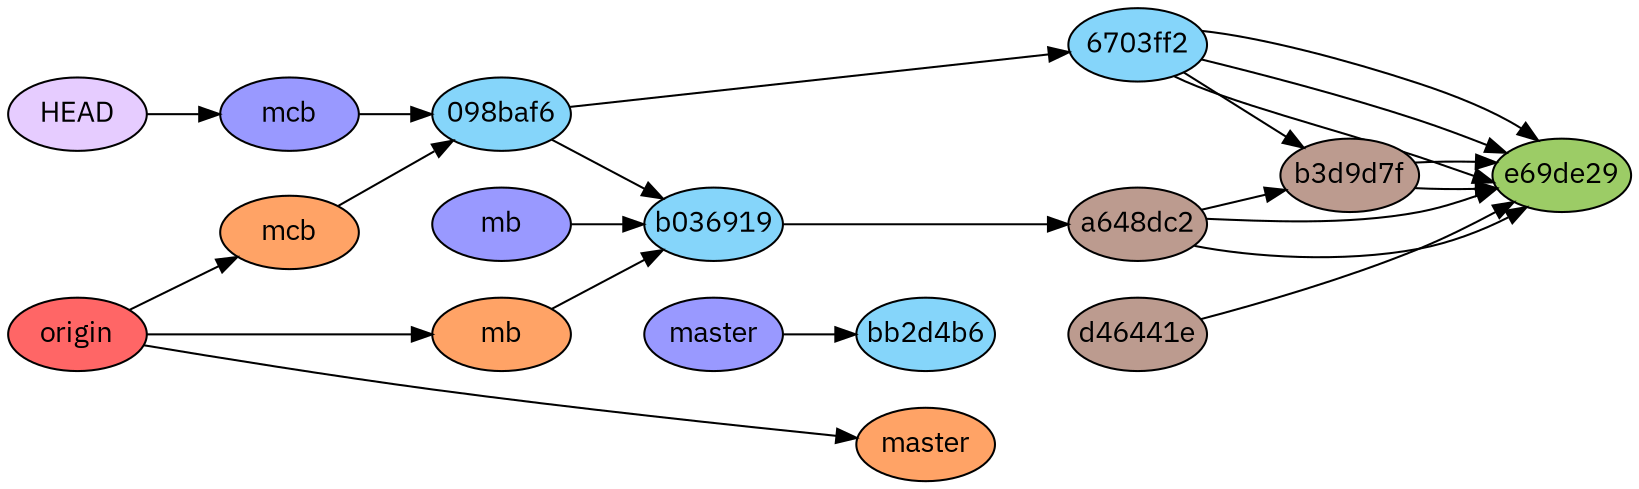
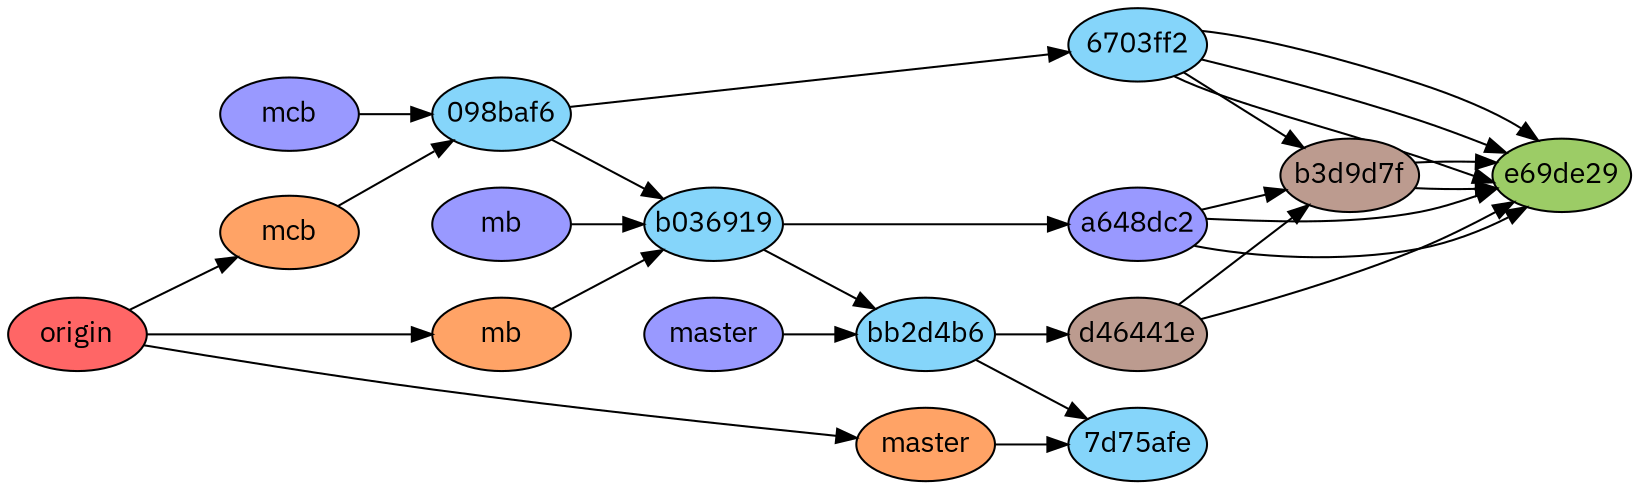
(77, 114) -> none
(1138, 224) -> (1138, 224)
none -> (1230, 265)
none -> (810, 274)
none -> (1021, 334)
none -> (1138, 444)
